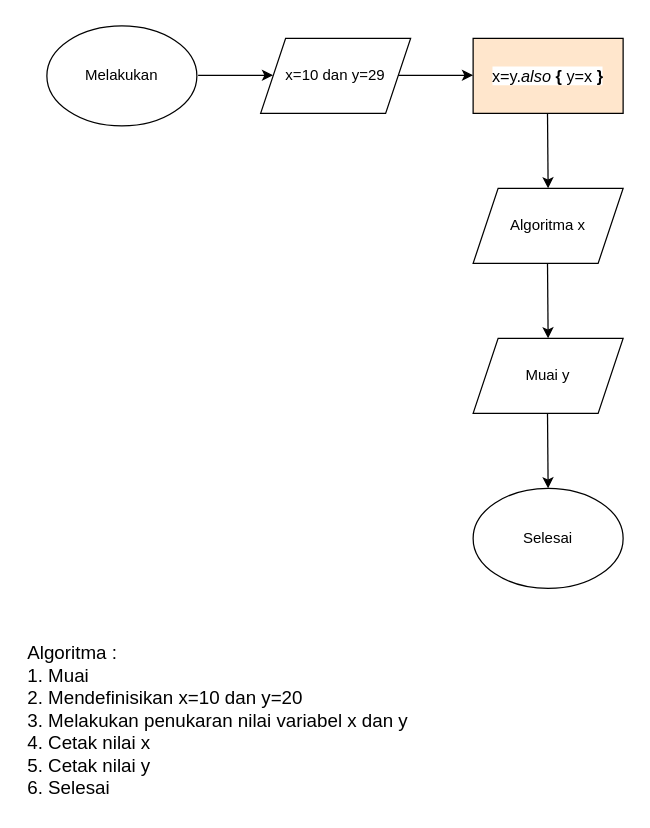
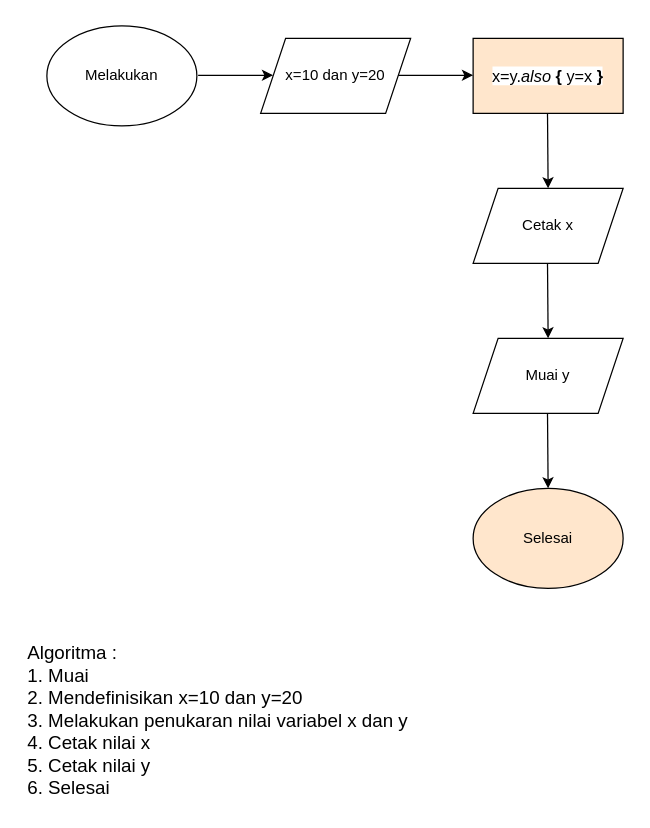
(336, 76) -> (336, 76)
(548, 226) -> (548, 226)
(548, 538) -> (548, 538)
